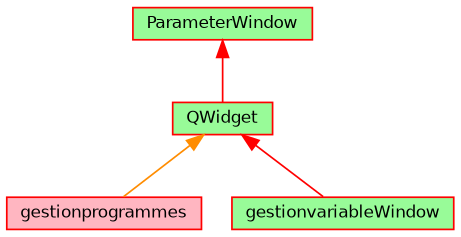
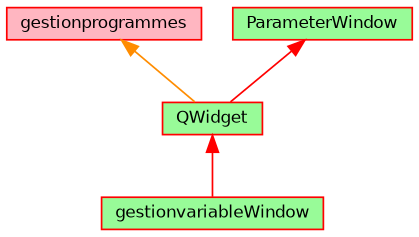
(157, 171) -> (165, 76)
